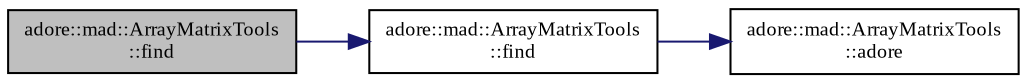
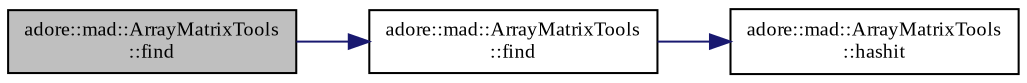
(875, 42) -> (875, 42)
